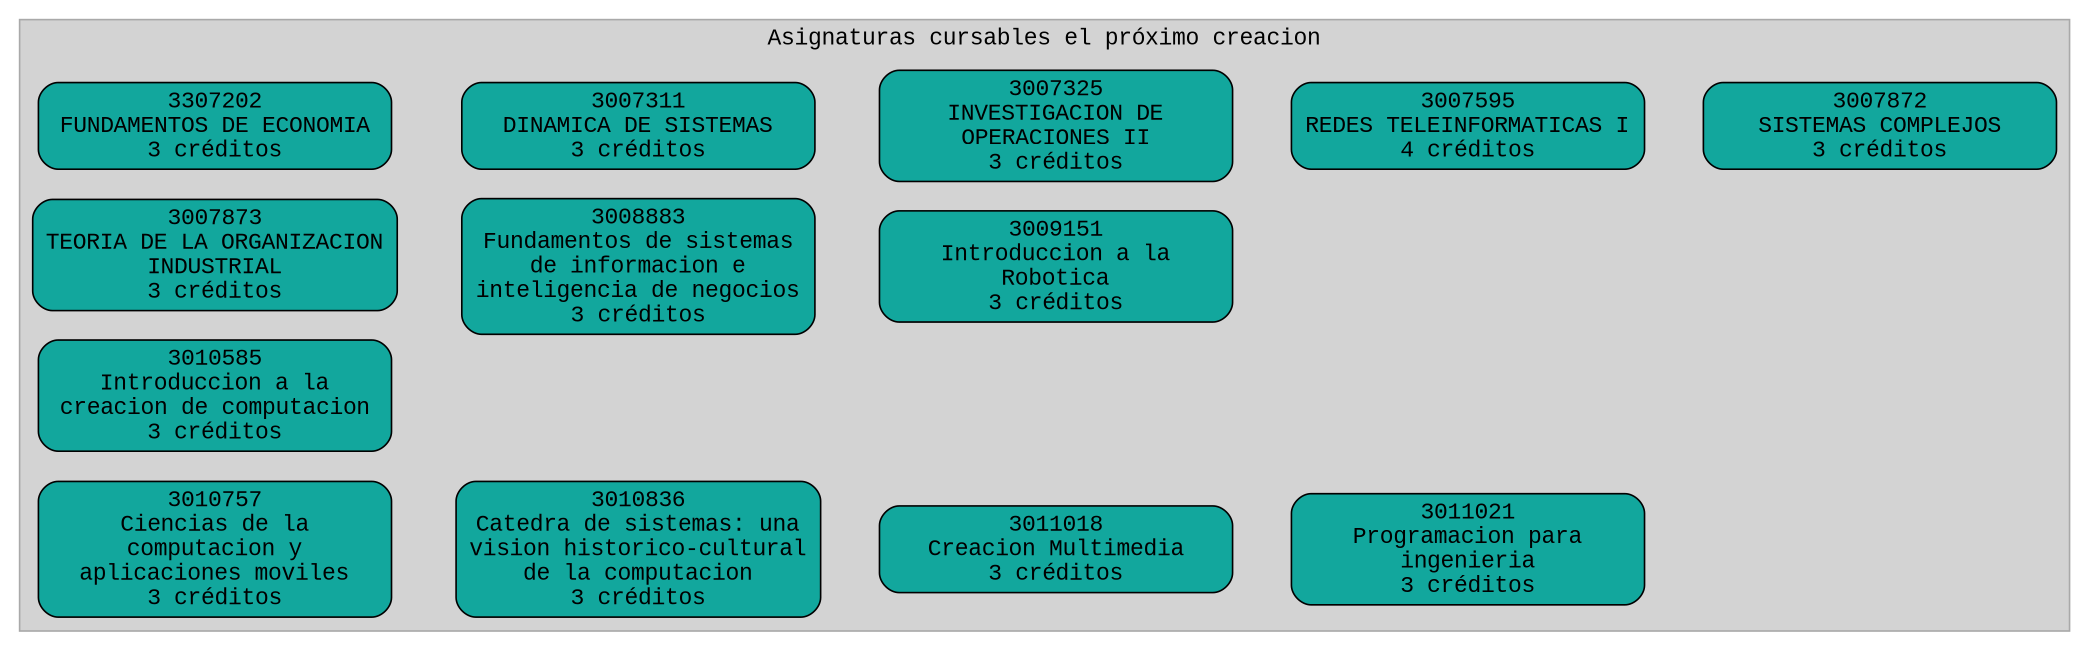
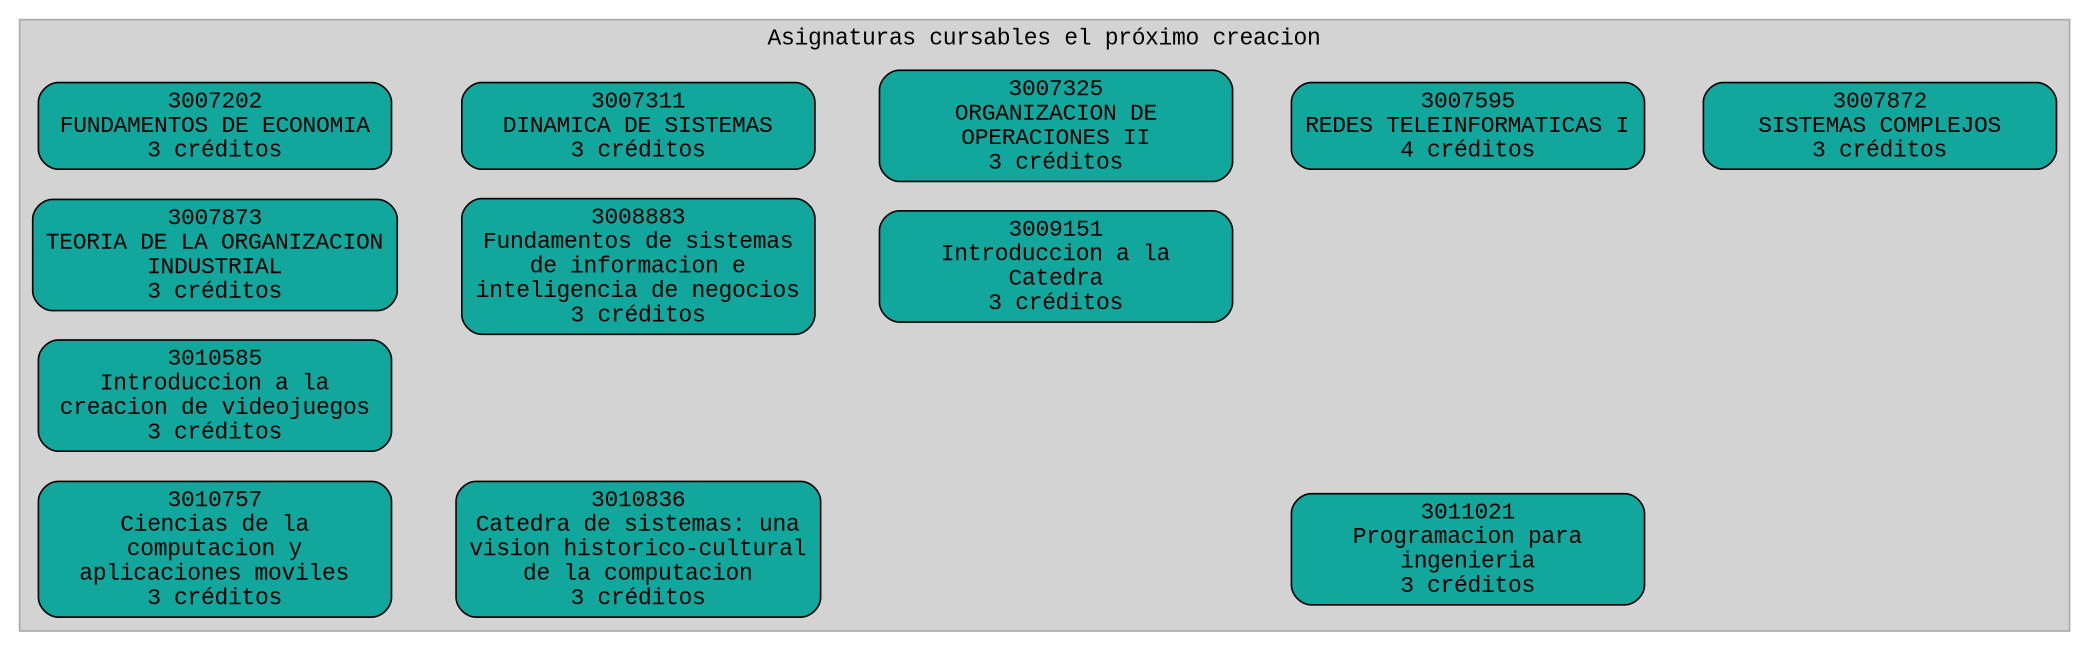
(215, 126) -> (215, 126)
(1056, 126) -> (1056, 126)
(1056, 266) -> (1056, 266)
(215, 396) -> (215, 396)
(1056, 549) -> none
